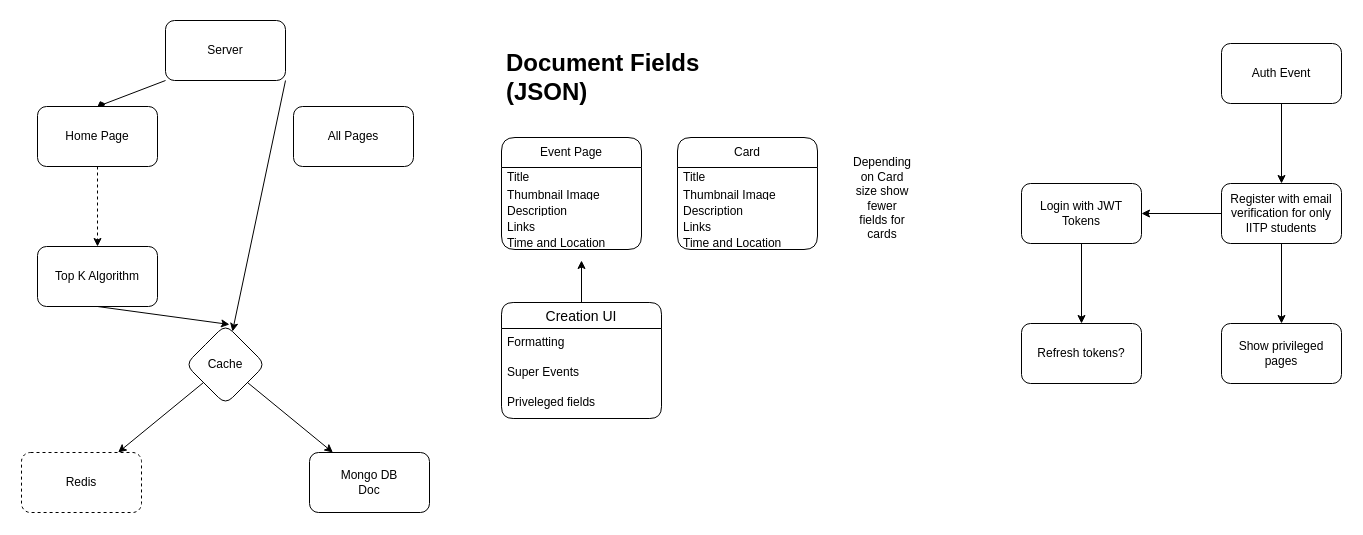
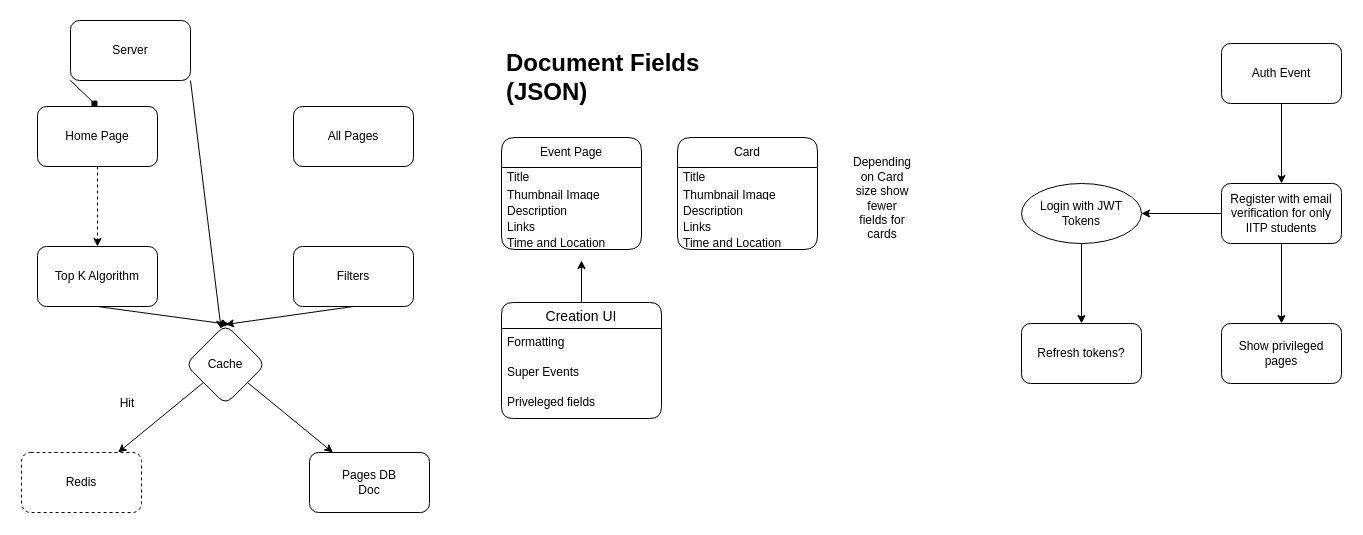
(226, 51) -> (131, 51)
(1082, 214) -> (1082, 214)
none -> (354, 277)
none -> (295, 315)
none -> (128, 404)
(370, 483) -> (370, 483)
